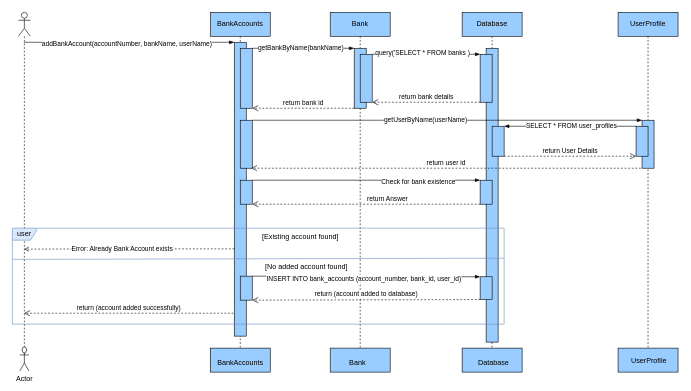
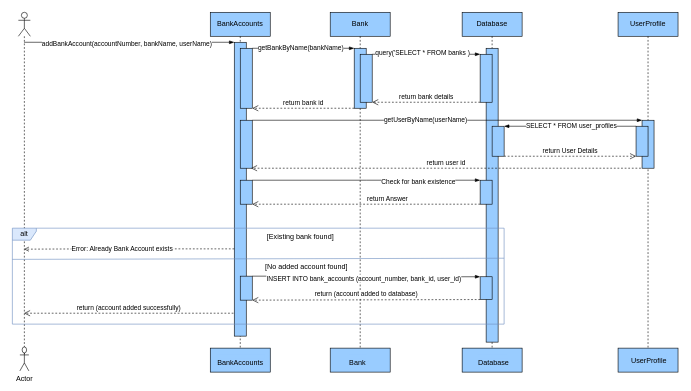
(24, 234) -> (24, 234)
(301, 237) -> (301, 237)
